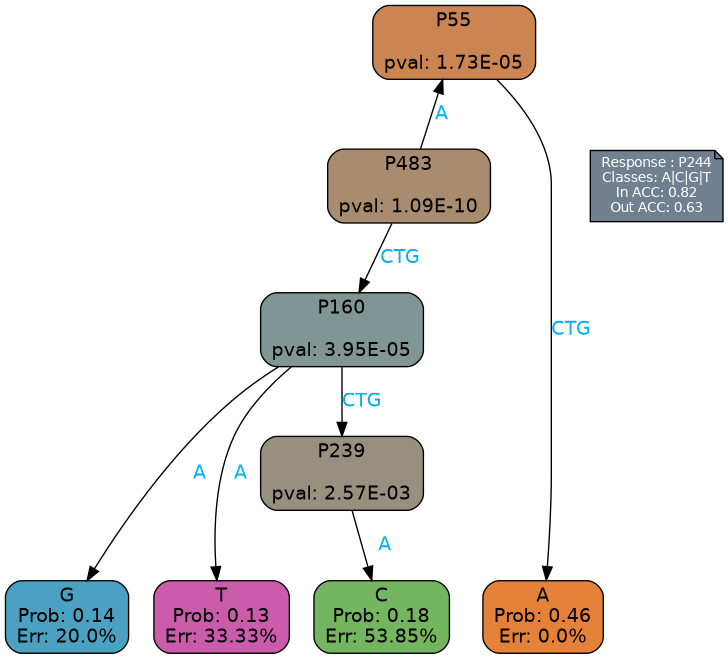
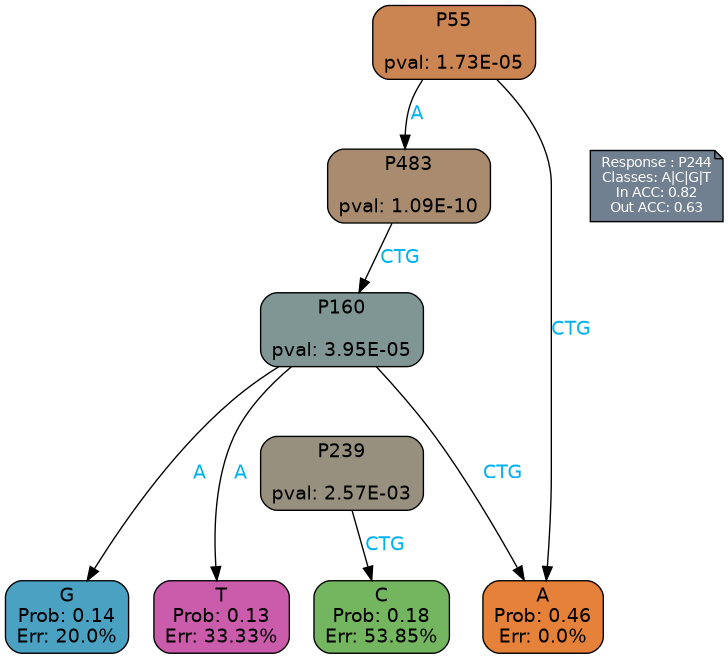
(429, 121) -> (410, 106)
(342, 395) -> (453, 463)
(385, 545) -> (385, 545)
